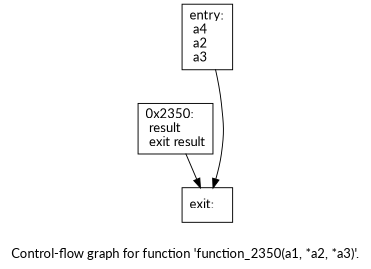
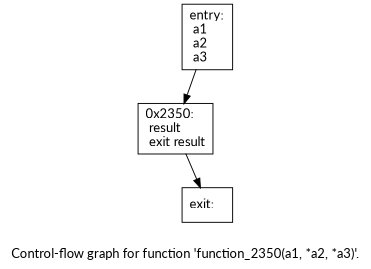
(198, 29) -> (198, 29)
(223, 124) -> (192, 82)
